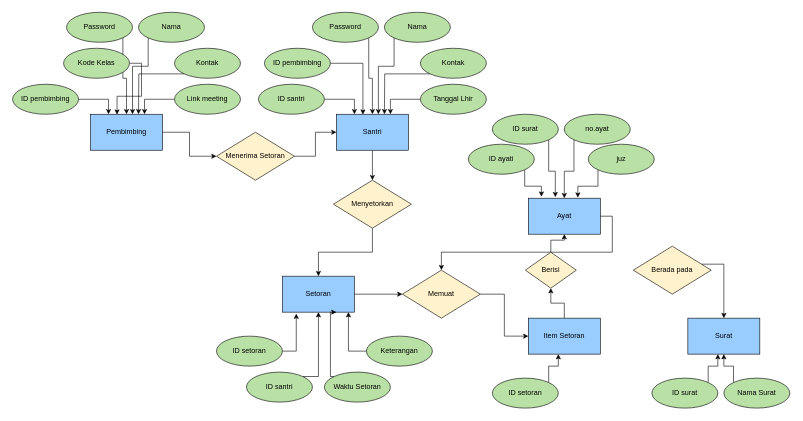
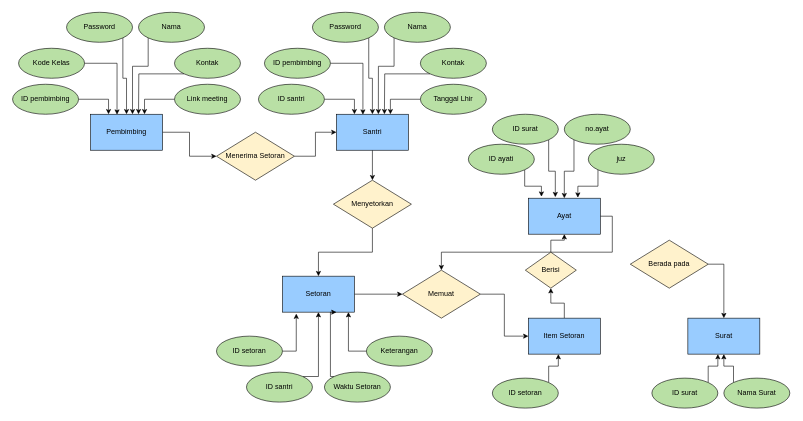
(96, 63) -> (51, 63)
(672, 270) -> (669, 264)
